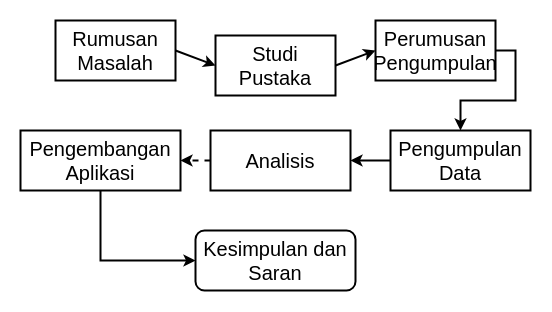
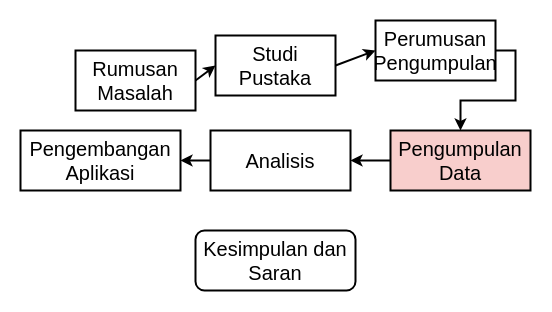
(116, 51) -> (136, 81)
(197, 161) -> (197, 161)
(461, 161) -> (461, 161)
(109, 261) -> none
